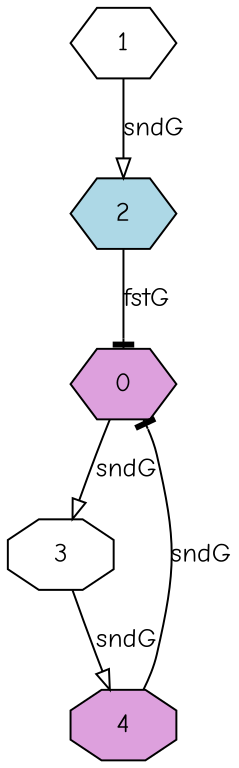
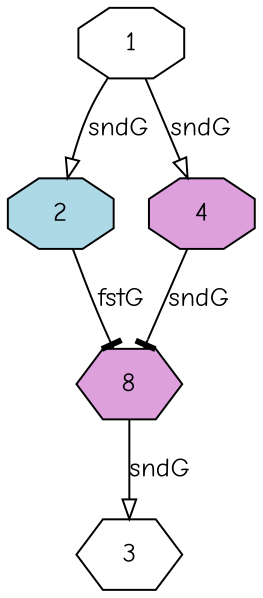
(123, 43) -> (131, 43)
(123, 214) -> (61, 214)
(123, 384) -> (129, 384)
(61, 555) -> (129, 555)
(87, 631) -> (163, 119)
